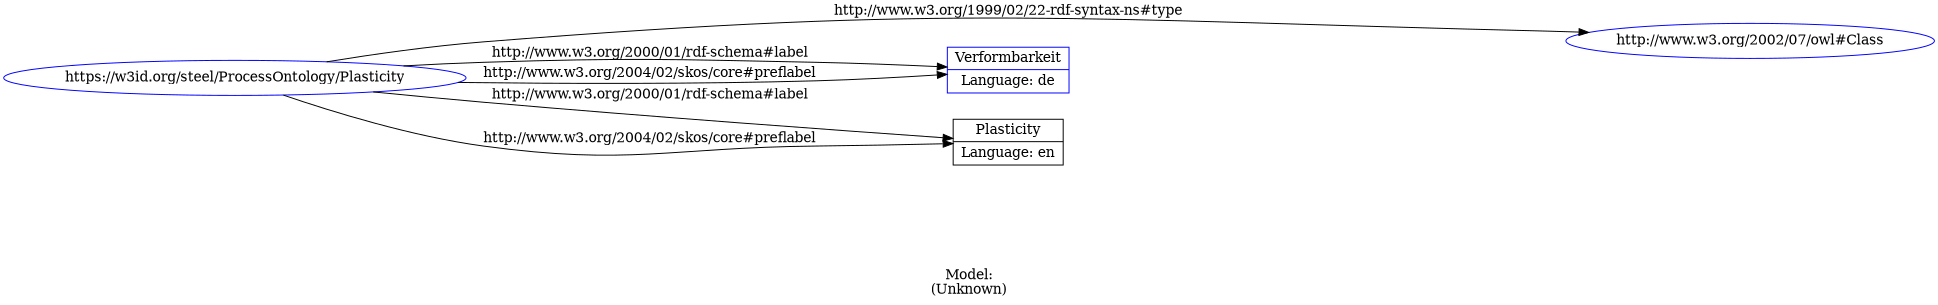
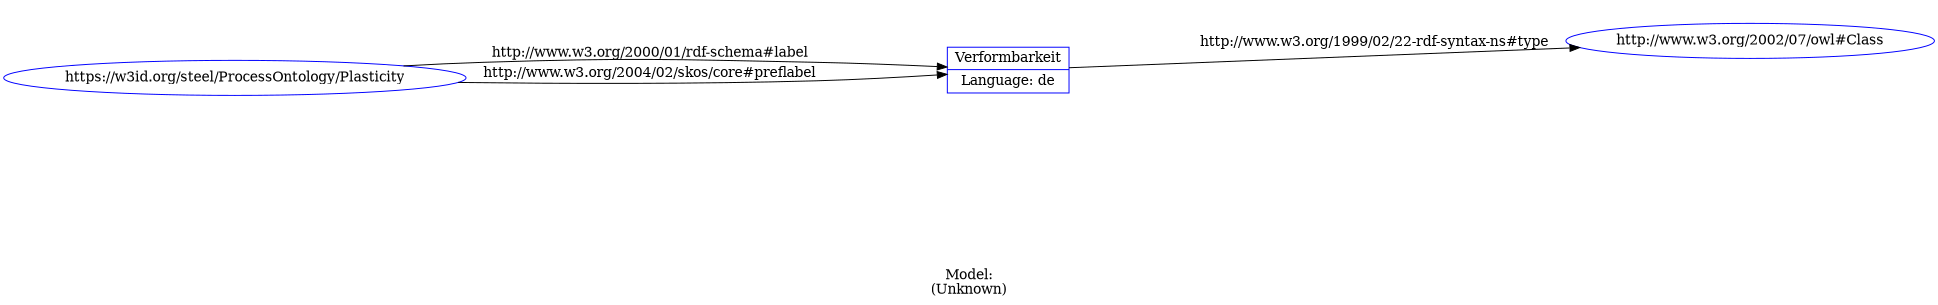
(952, 19) -> (1319, 58)
(1008, 142) -> none
